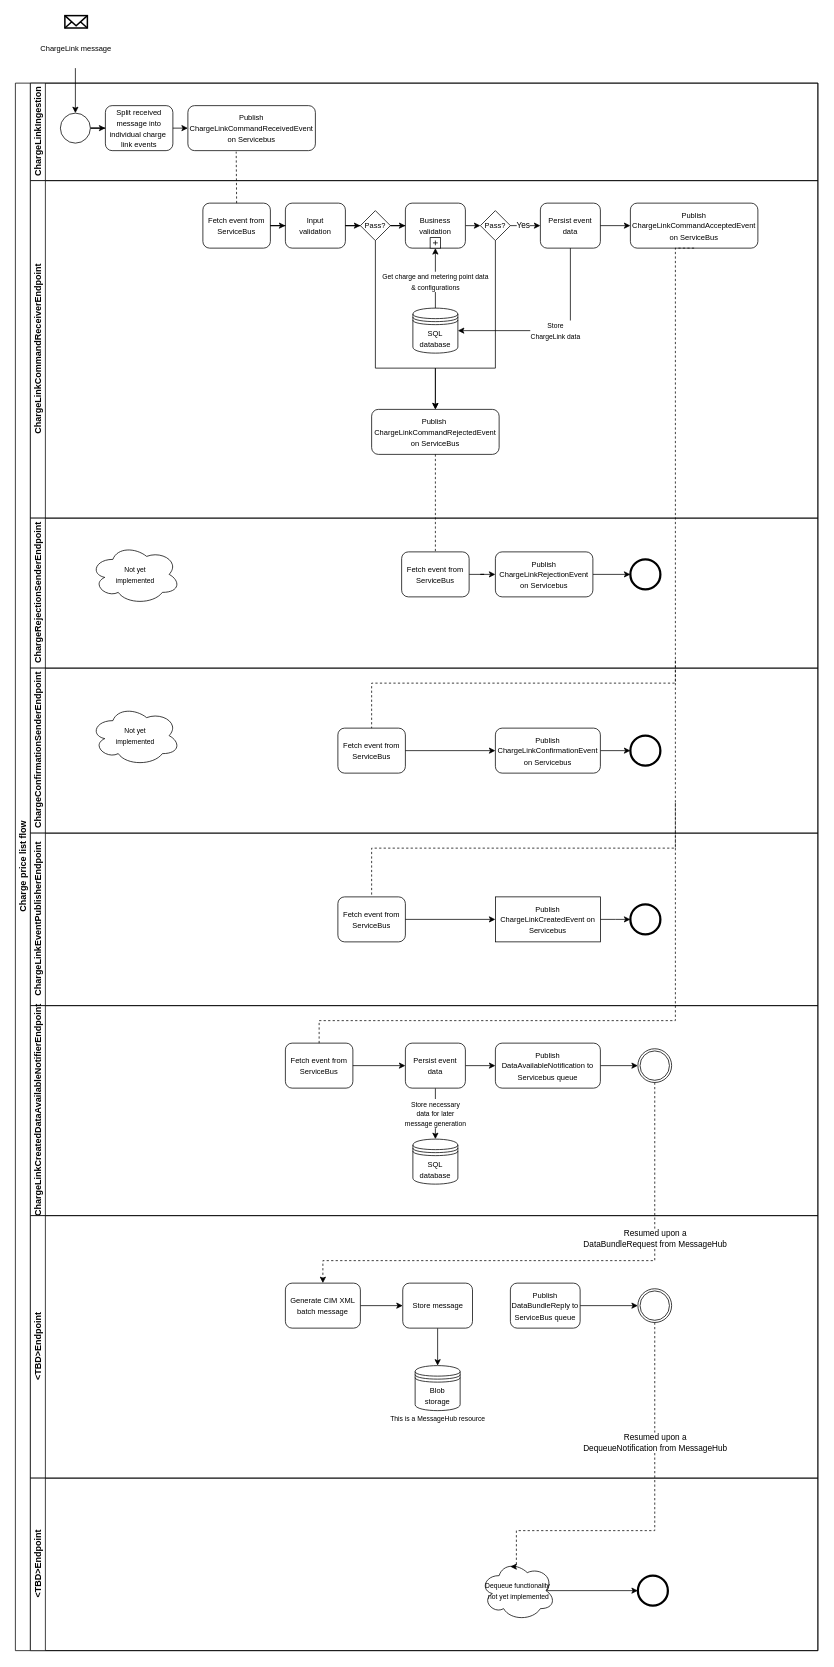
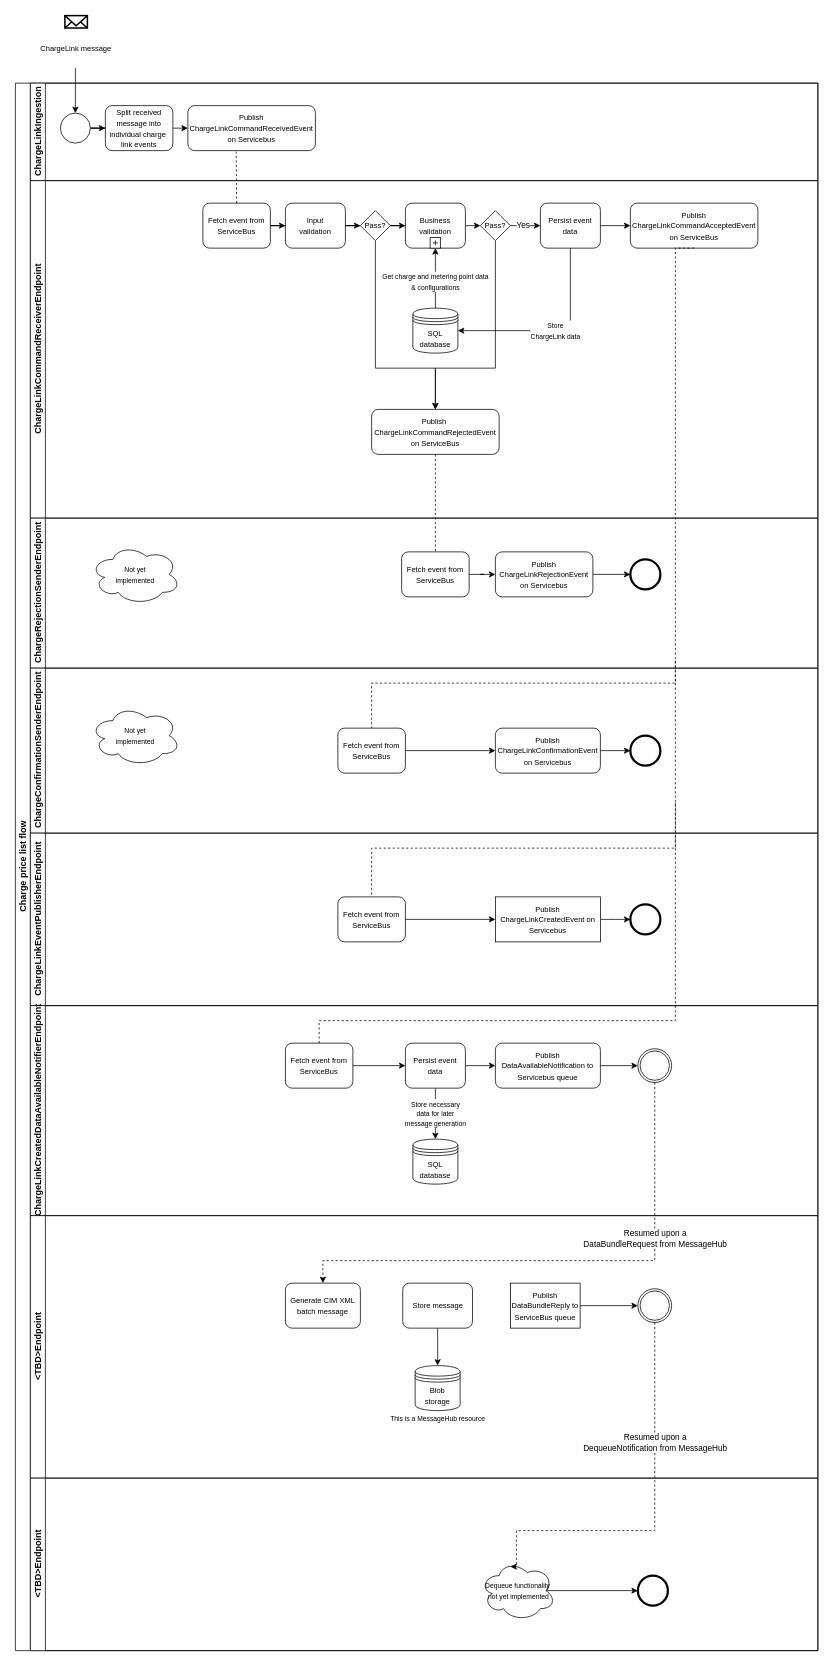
(379, 1305) -> none
(545, 1305) -> (545, 1305)
